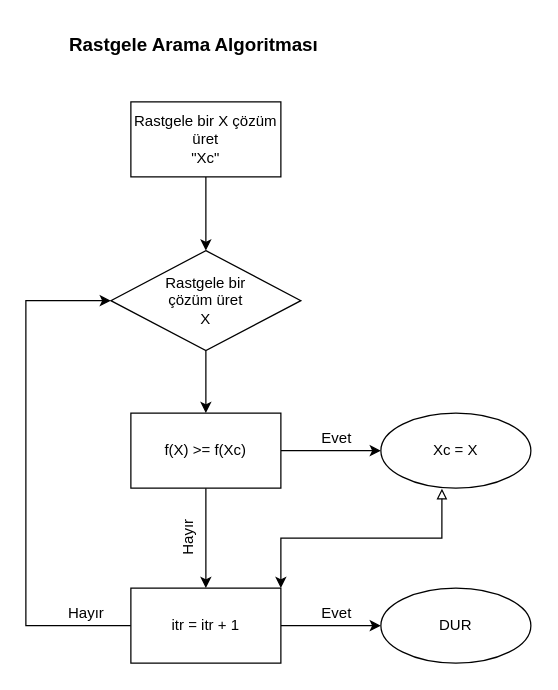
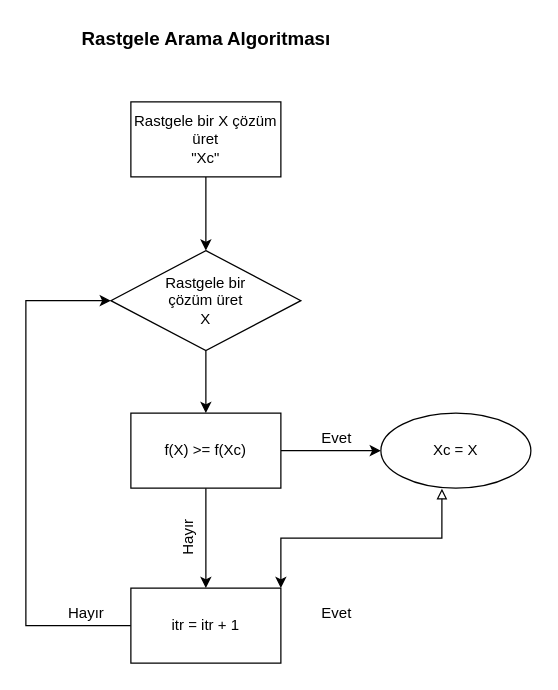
(193, 44) -> (206, 38)
(327, 626) -> none
(456, 626) -> none
